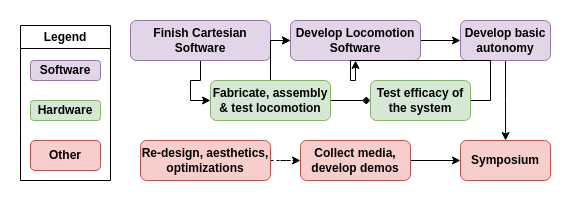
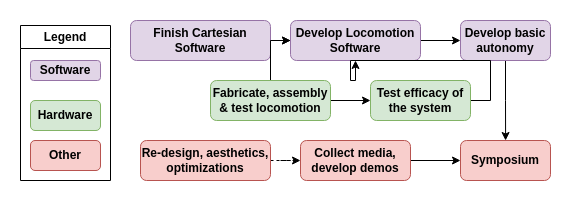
(191, 82) -> none
(362, 101) -> (362, 101)
(66, 111) -> (66, 116)
